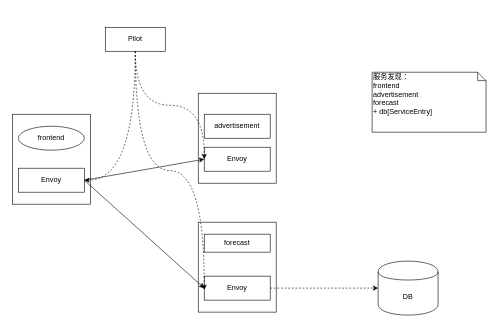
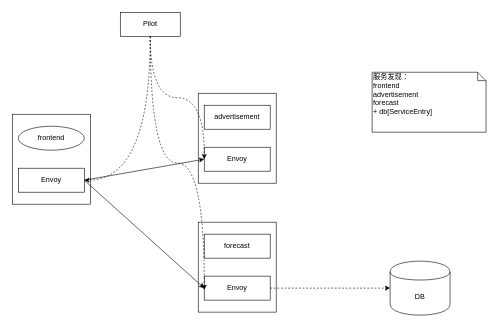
(135, 39) -> (150, 24)
(237, 126) -> (237, 117)
(237, 243) -> (237, 246)
(408, 288) -> (420, 288)
